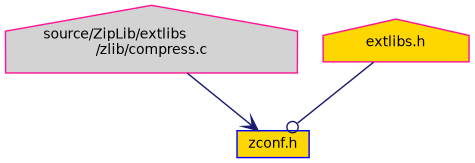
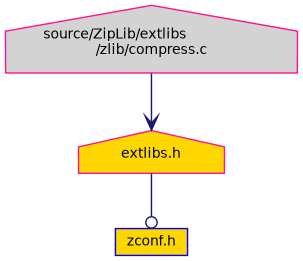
(217, 97) -> (151, 95)
